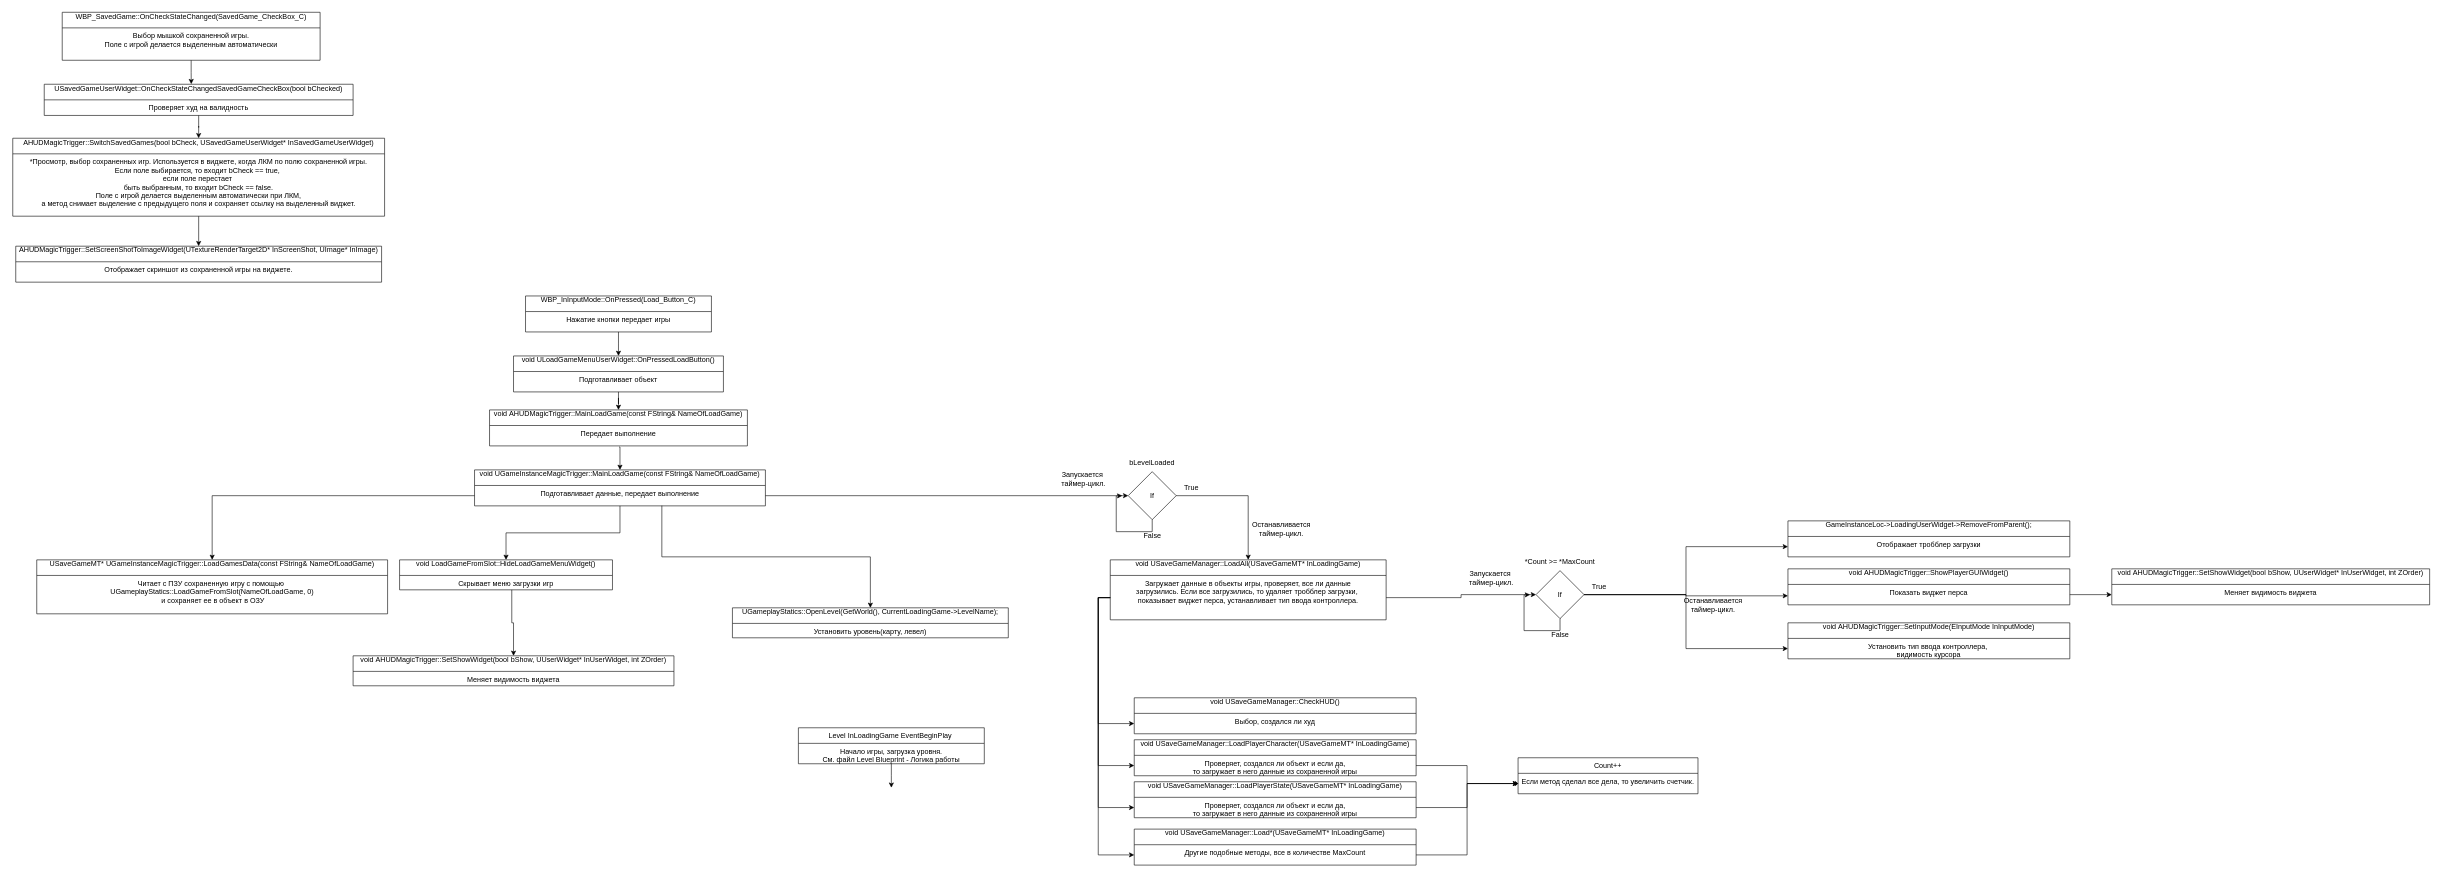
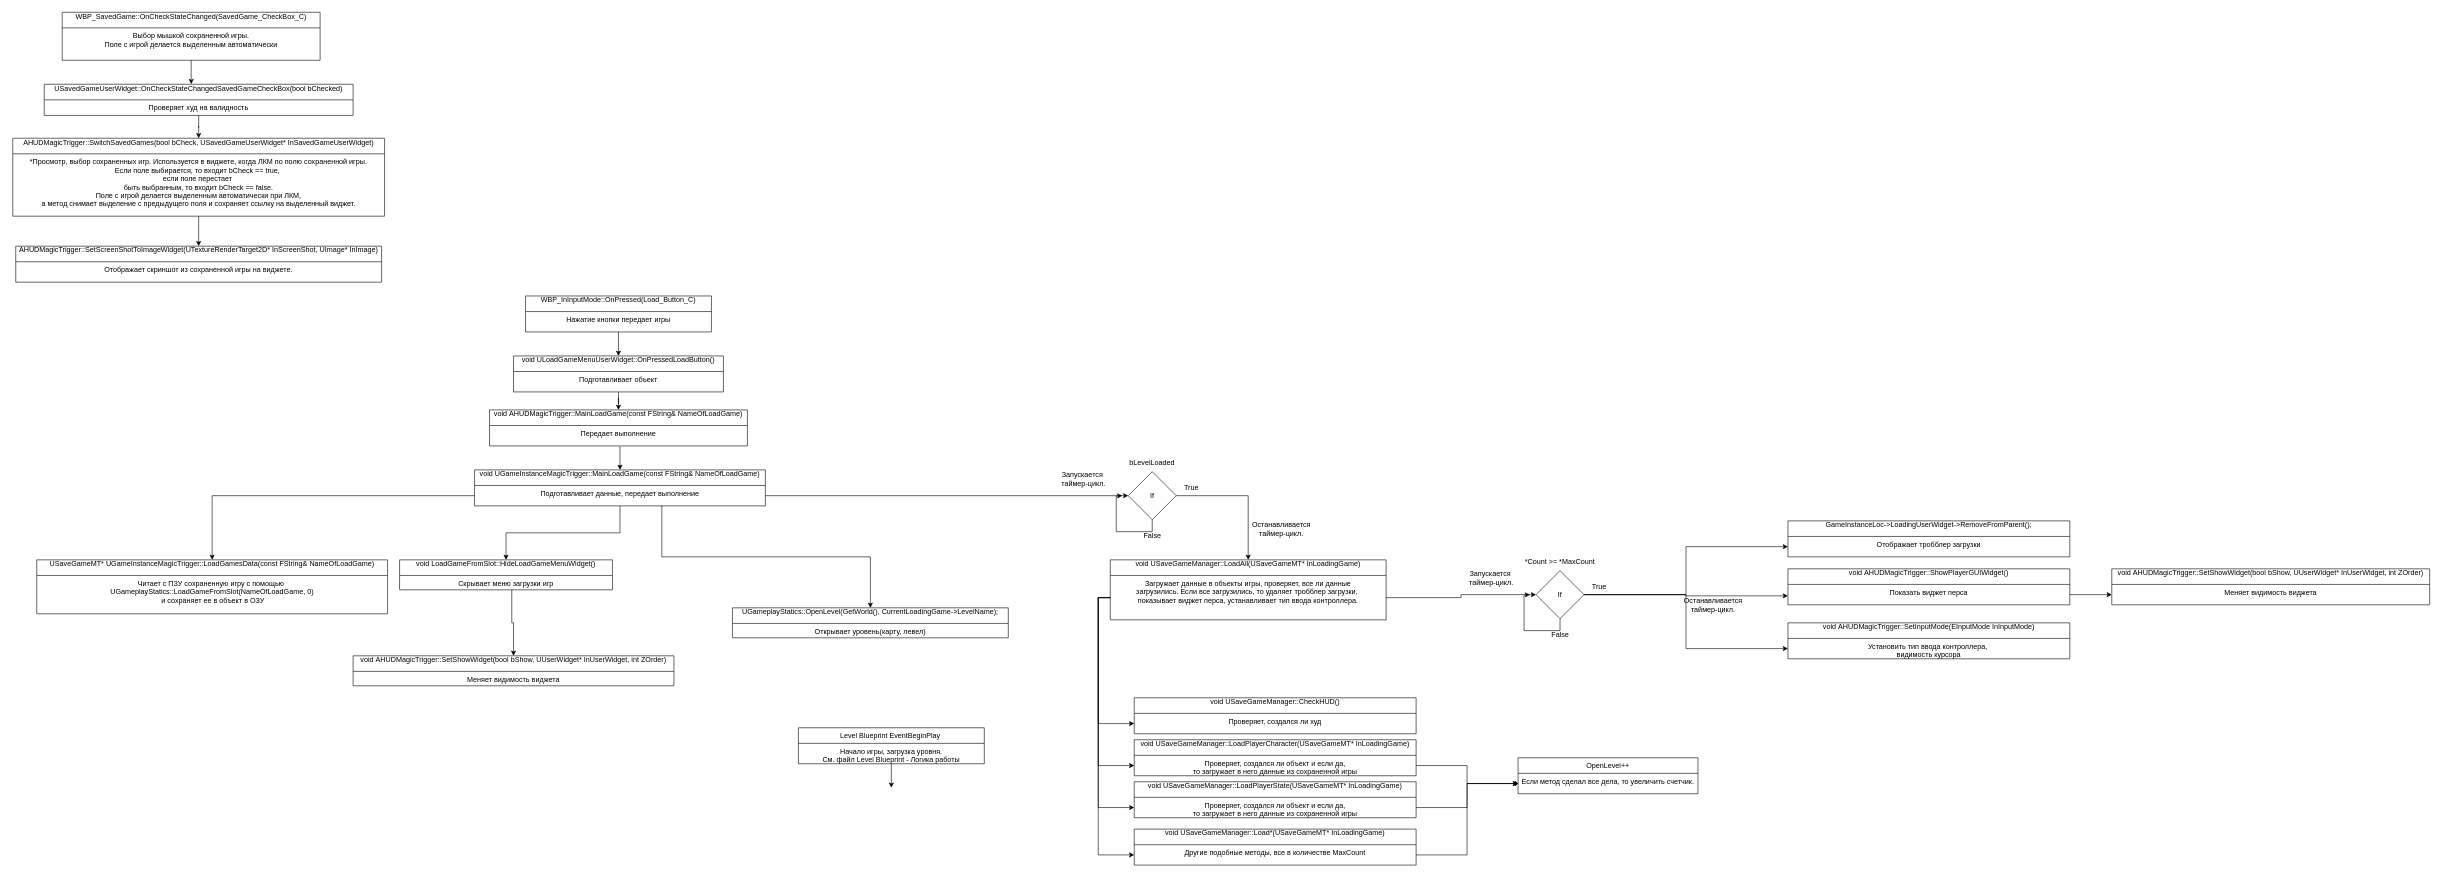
(870, 632) -> (870, 632)
(1275, 722) -> (1275, 722)
(891, 736) -> (891, 736)
(1608, 766) -> (1608, 766)
